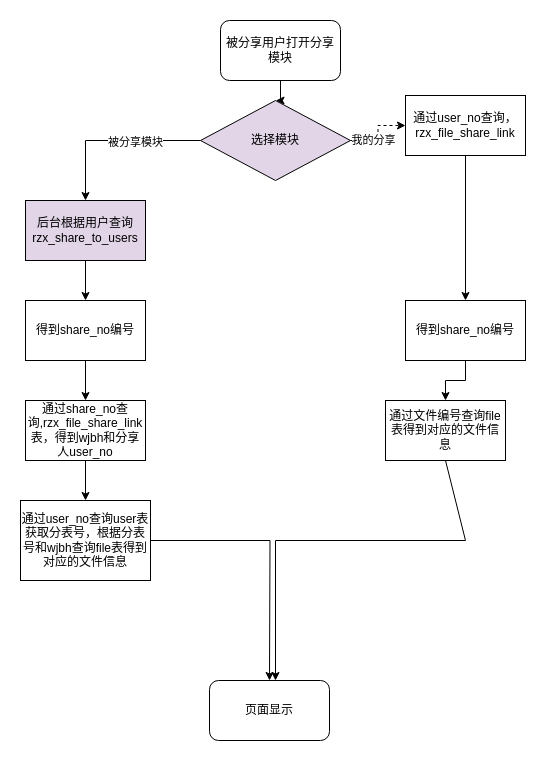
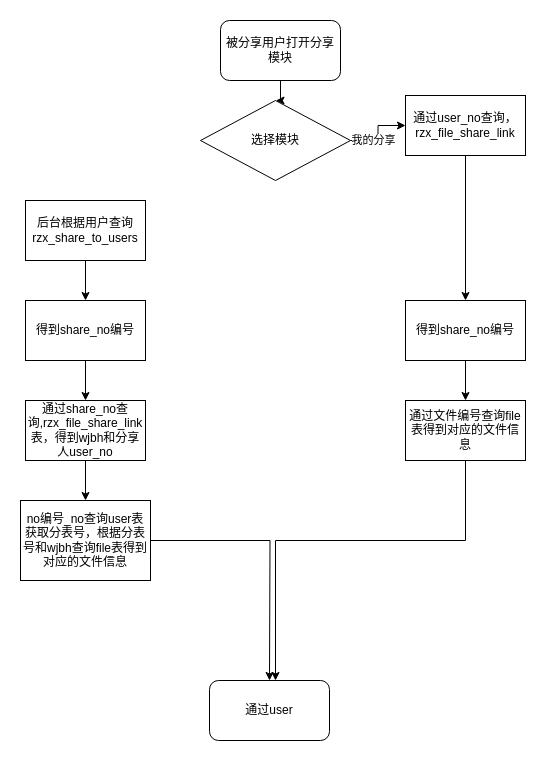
(383, 126) -> (383, 126)
(117, 141) -> none
(276, 141) -> (276, 141)
(86, 231) -> (86, 231)
(446, 431) -> (466, 431)
(86, 541) -> (86, 541)
(270, 711) -> (270, 711)
